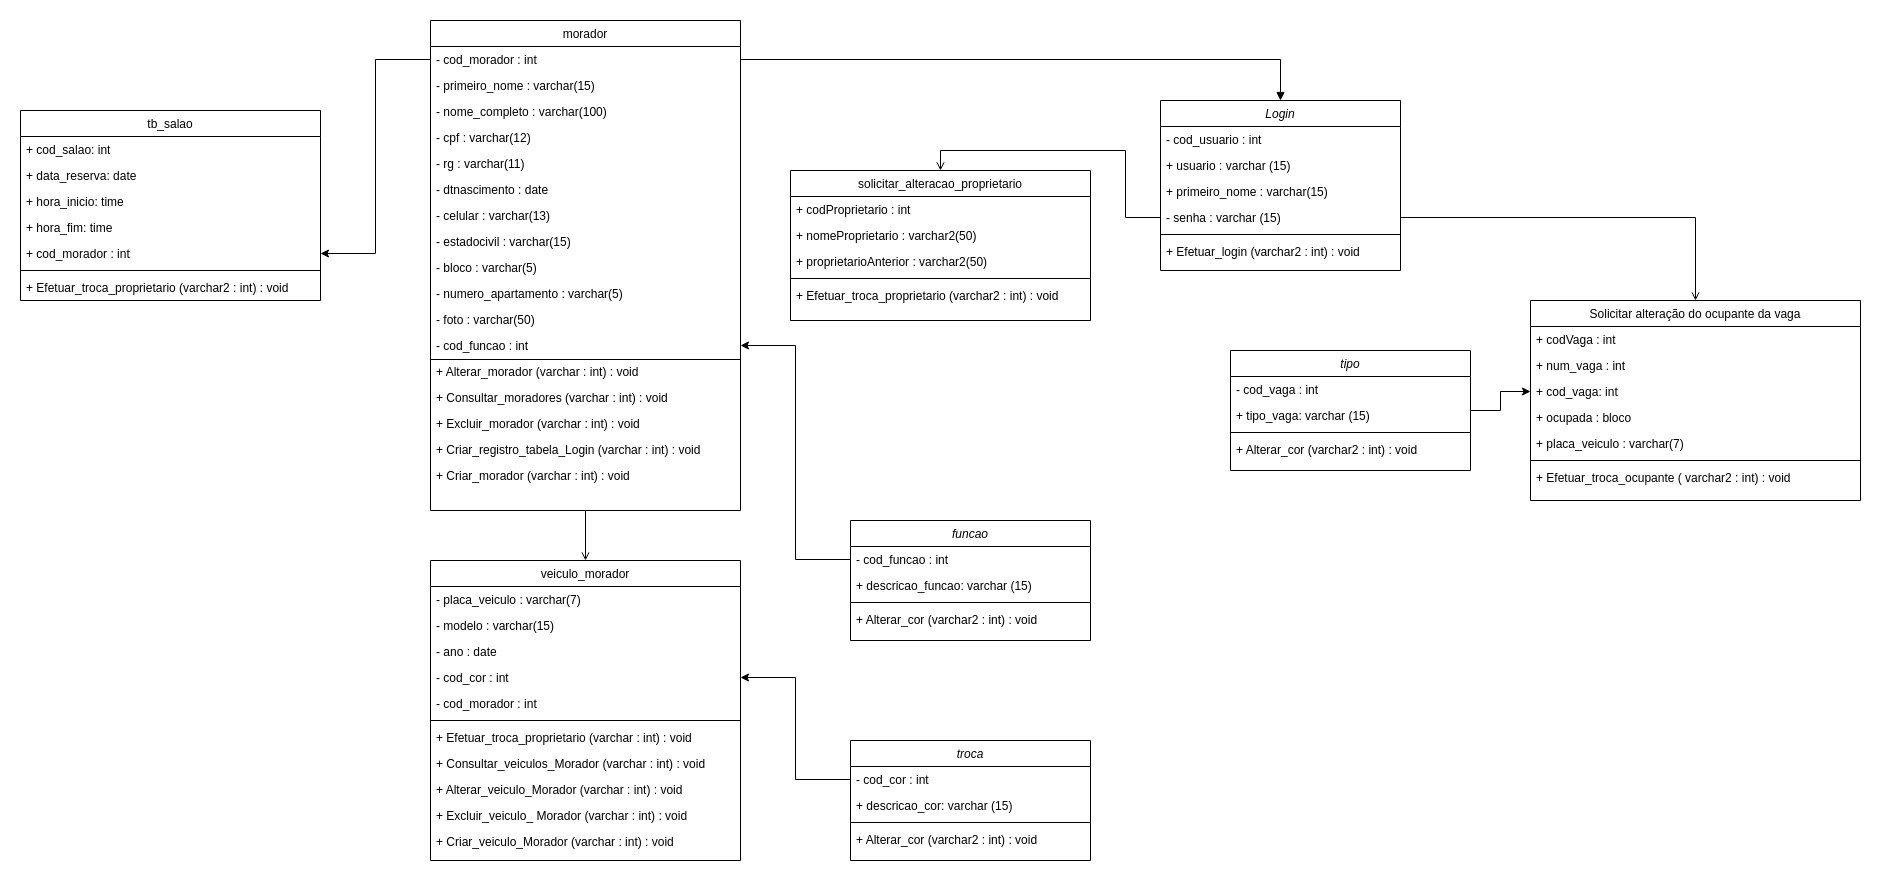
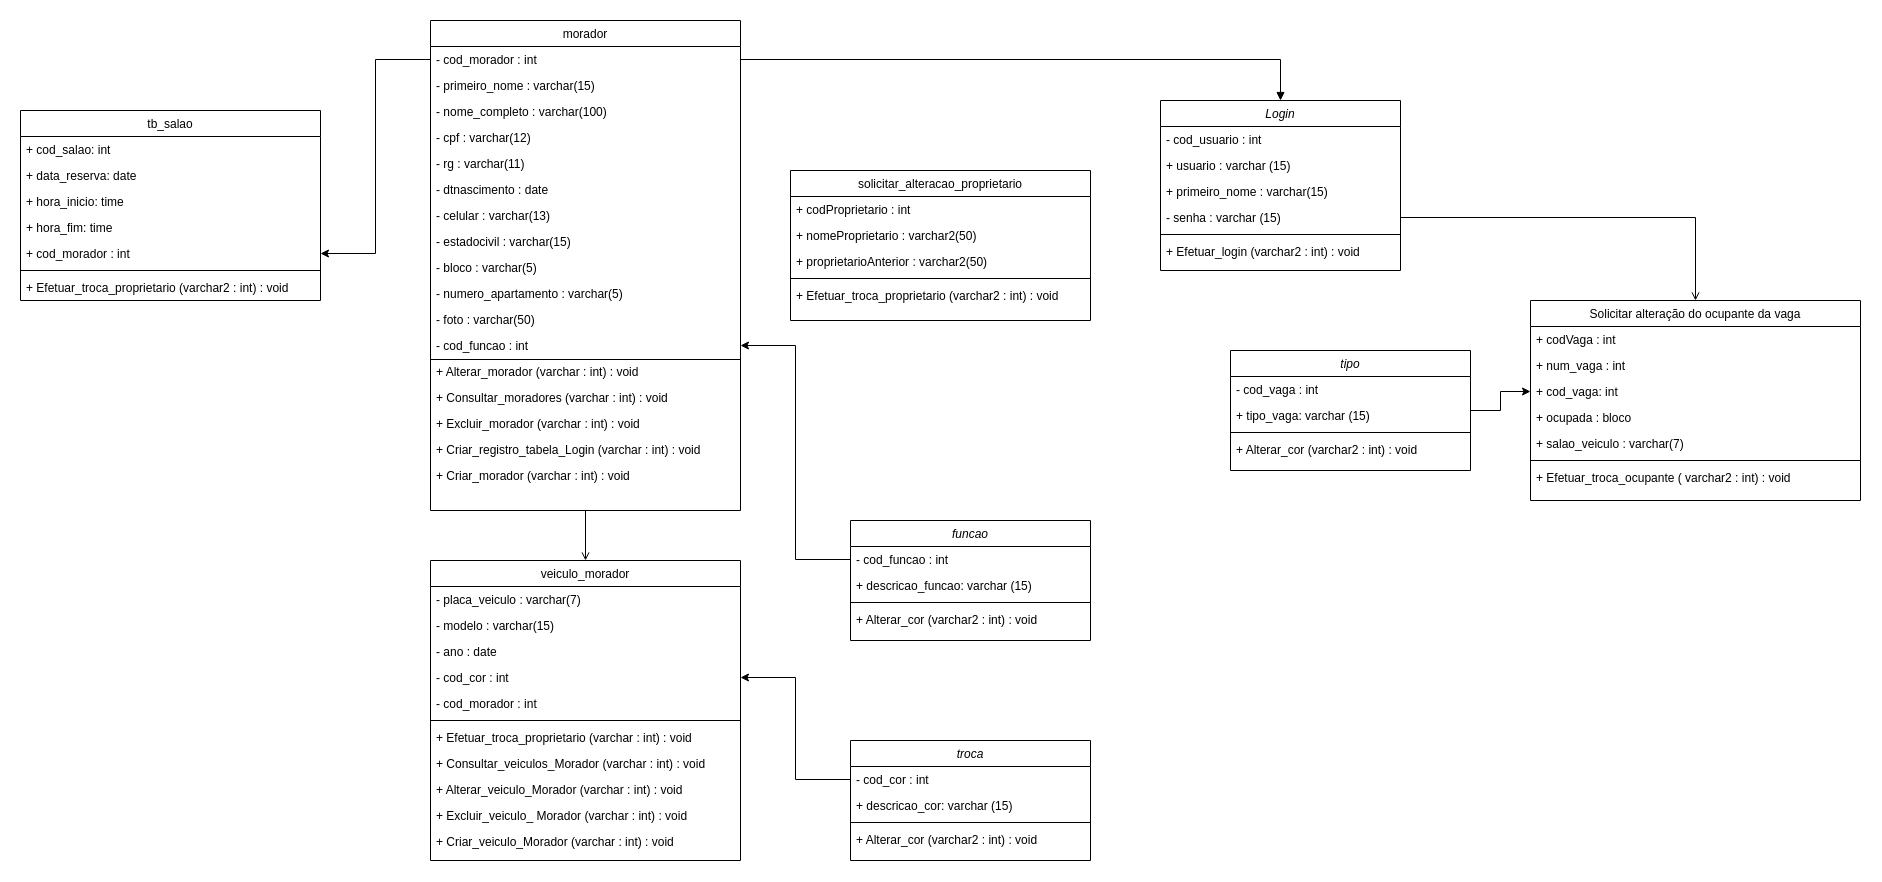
(1075, 151) -> none
(1619, 444) -> (1619, 444)
